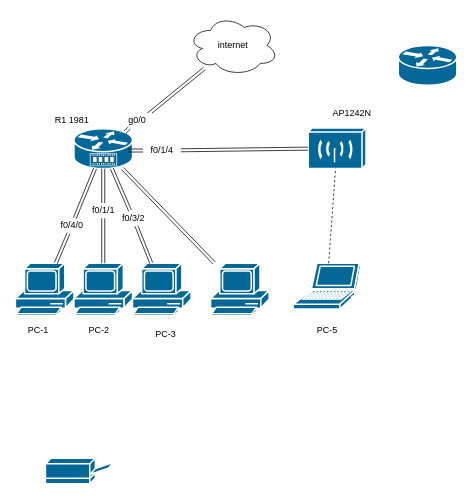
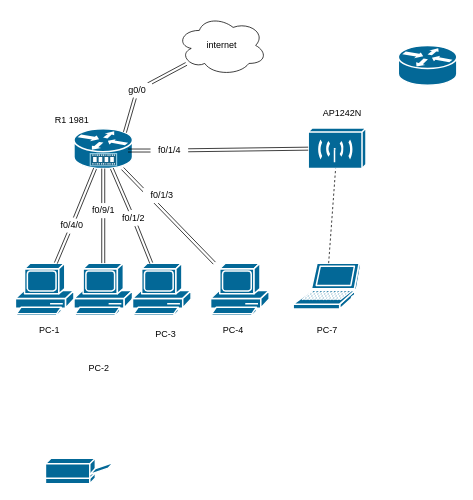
(233, 45) -> (222, 45)
(351, 113) -> (342, 113)
(137, 120) -> (137, 90)
(162, 150) -> (169, 150)
none -> (162, 195)
(104, 210) -> (104, 210)
(134, 218) -> (134, 218)
(38, 330) -> (49, 330)
(99, 330) -> (99, 368)
none -> (233, 330)
(327, 330) -> (327, 330)
